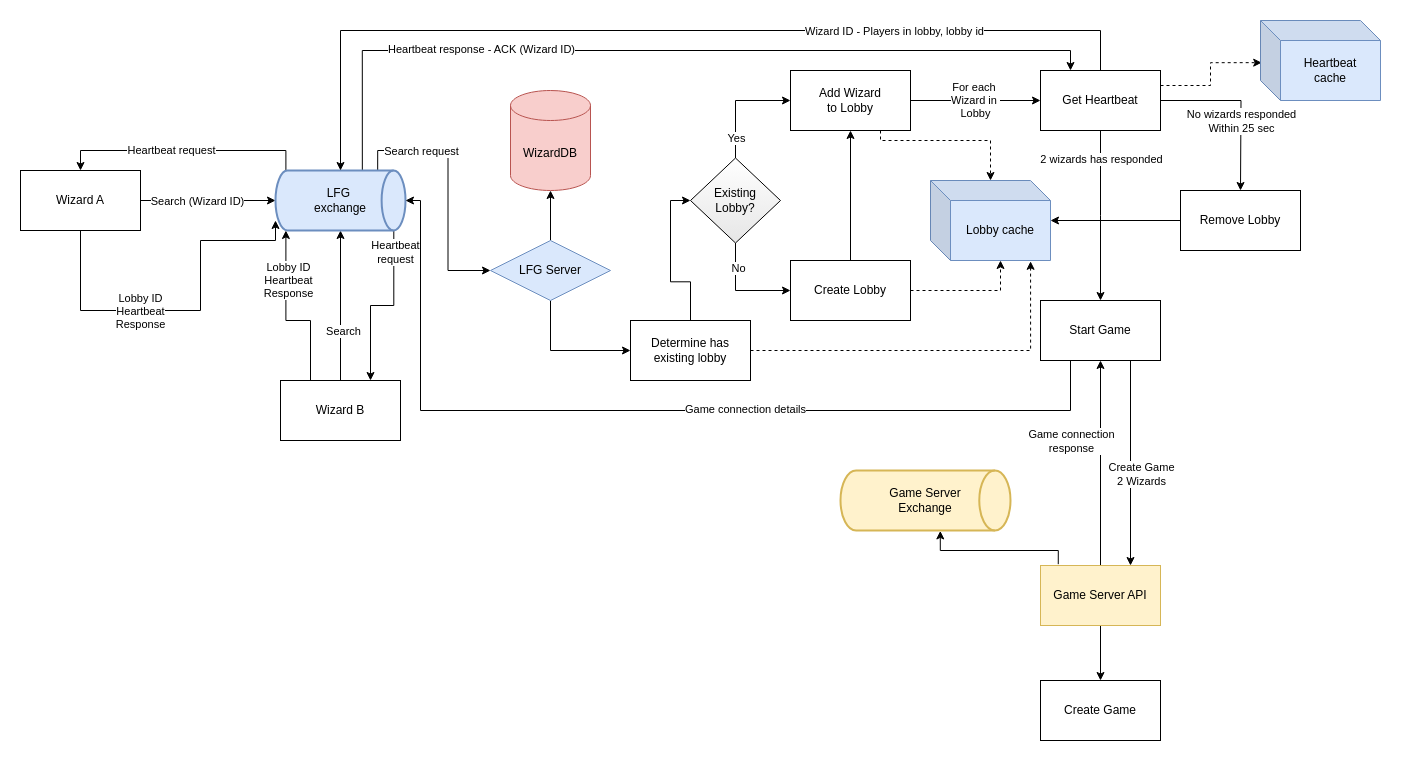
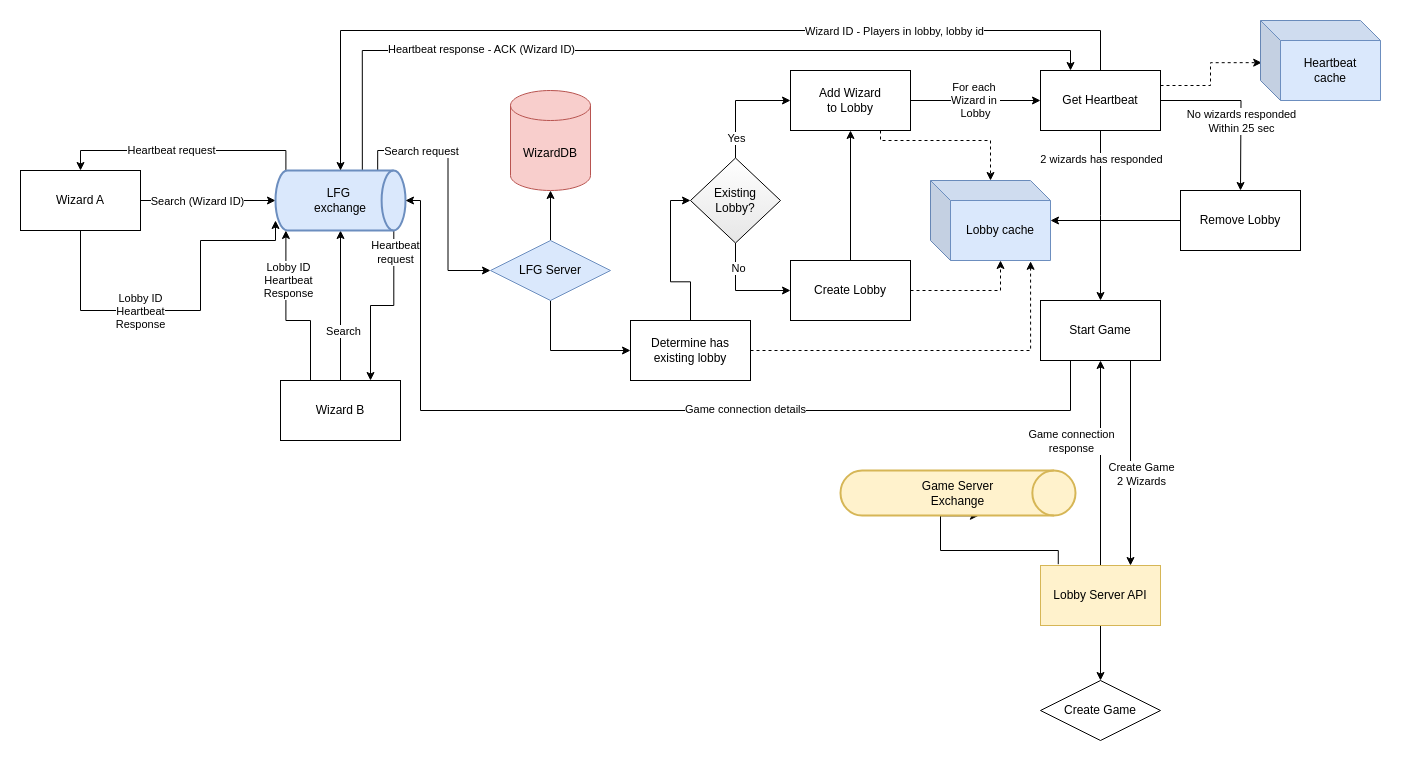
(926, 501) -> (958, 493)
(1101, 596) -> (1101, 596)
(1101, 711) -> (1101, 711)
